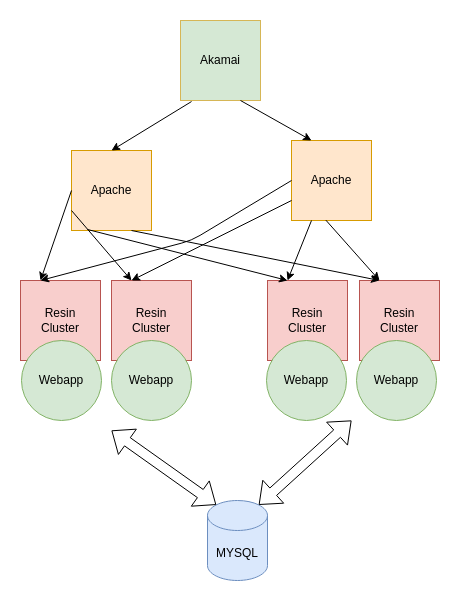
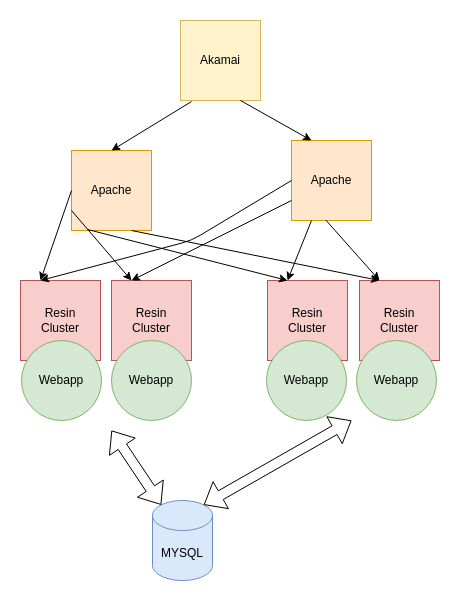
(221, 61) -> (221, 61)
(238, 541) -> (183, 541)
